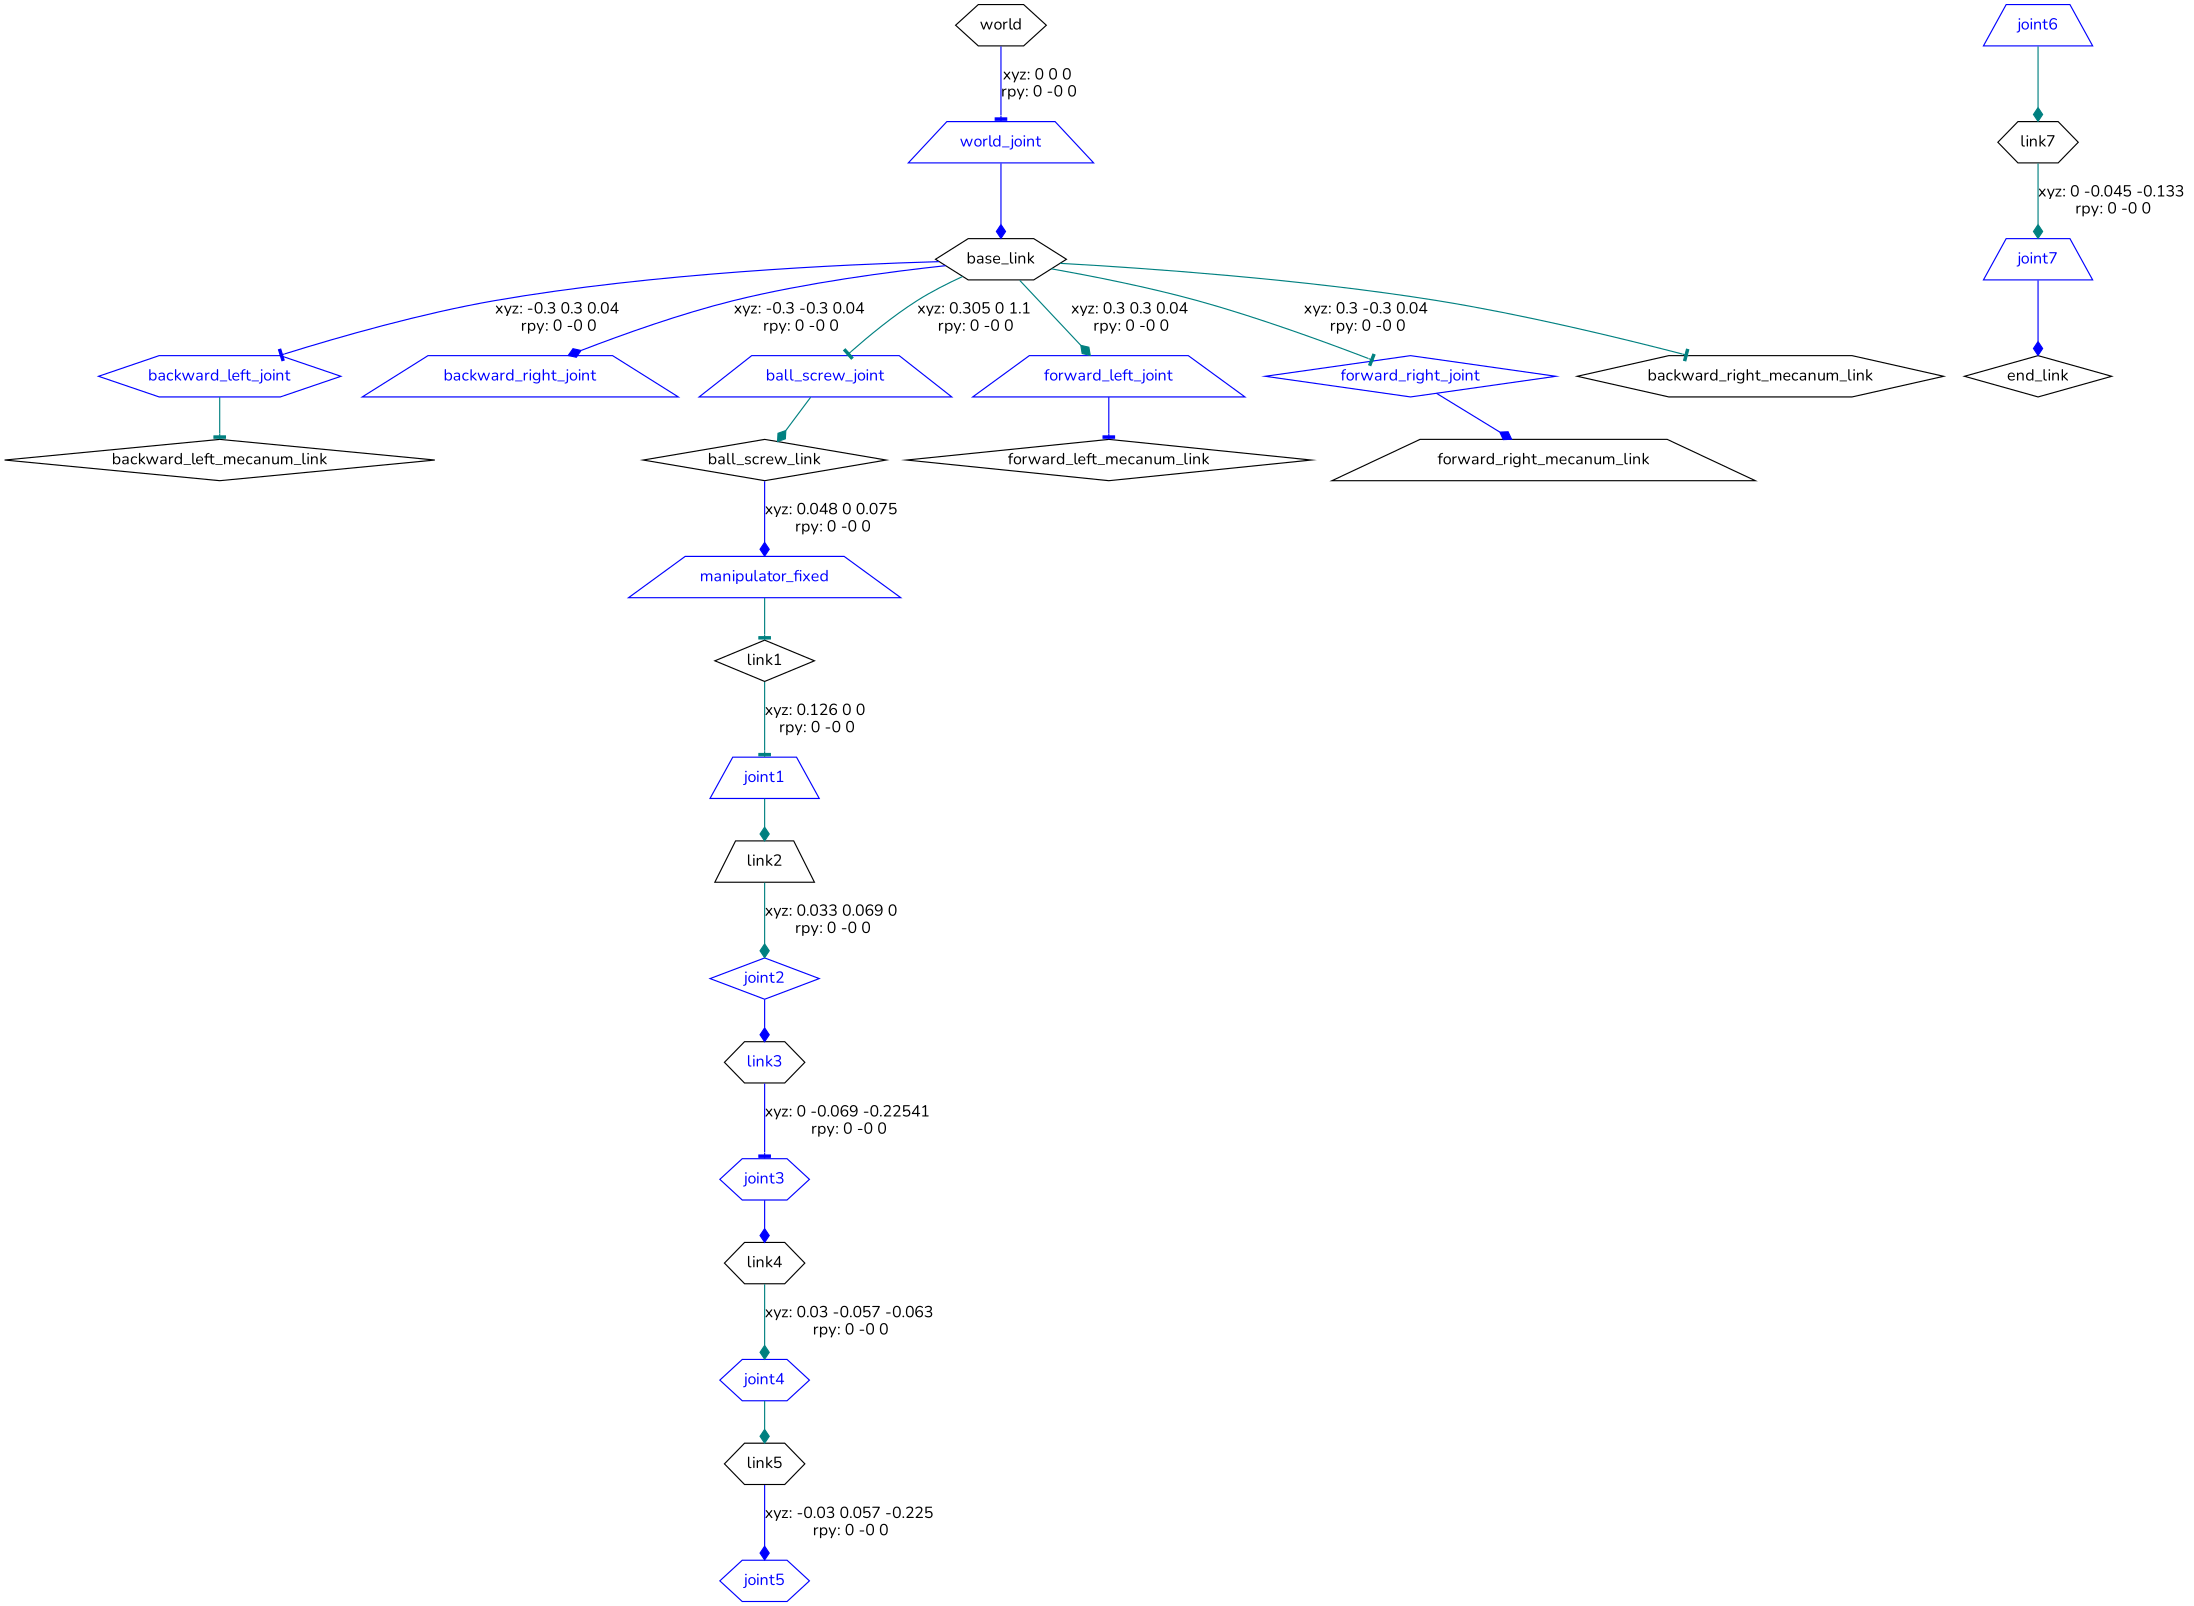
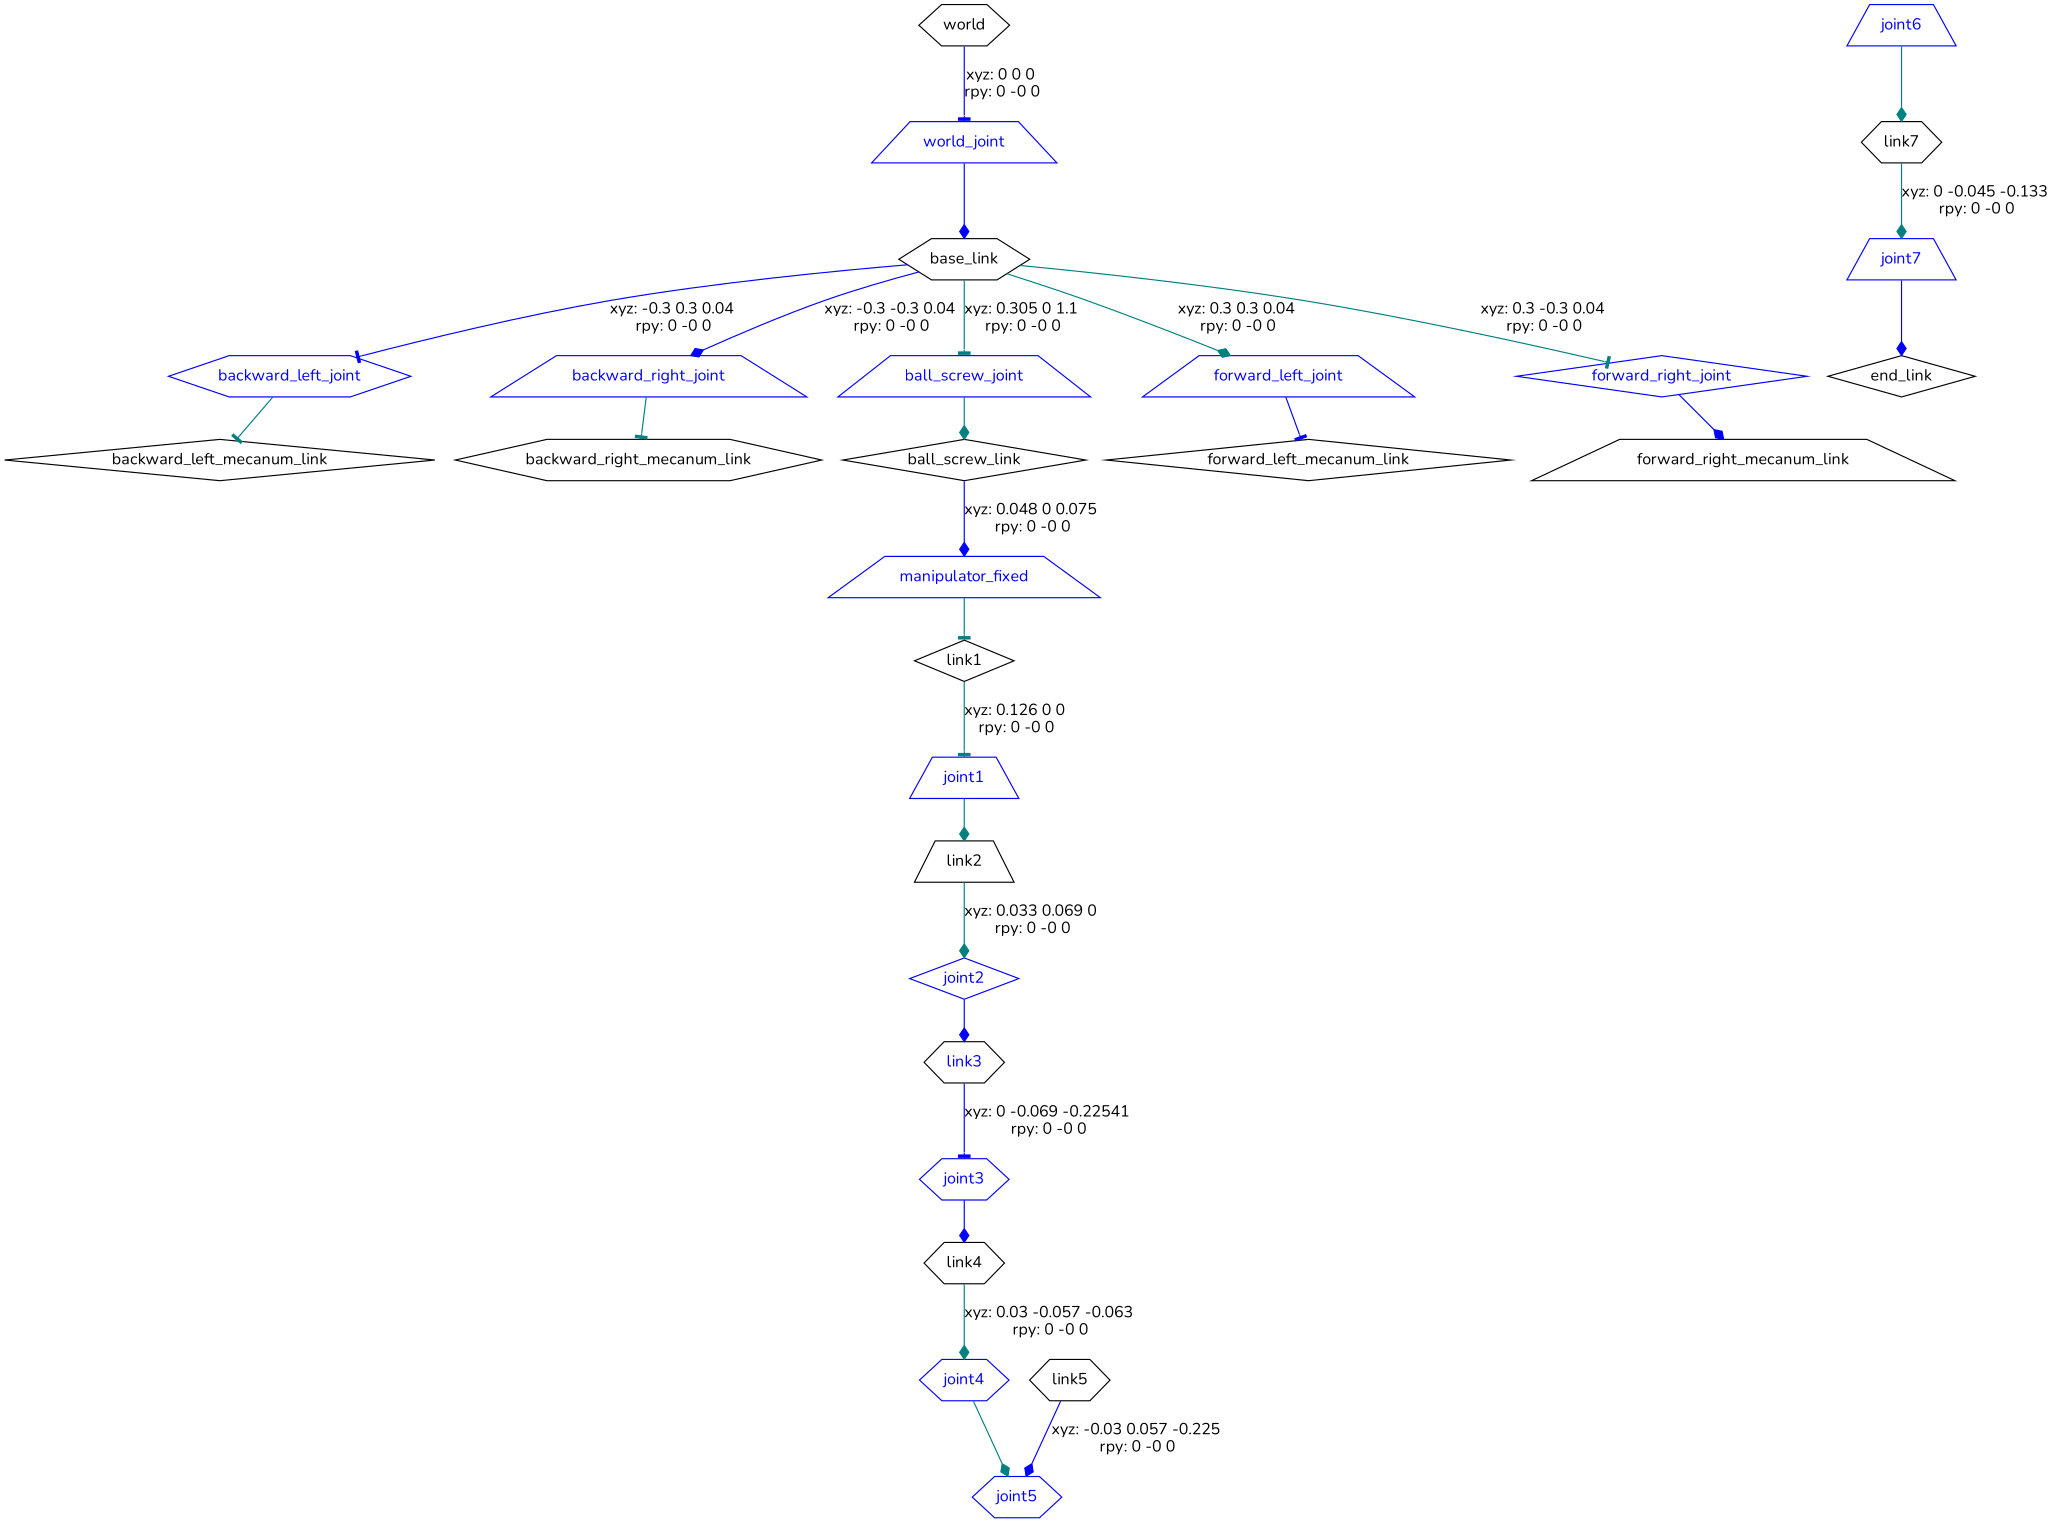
(1374, 292) -> (644, 415)
(765, 1415) -> (988, 1432)
